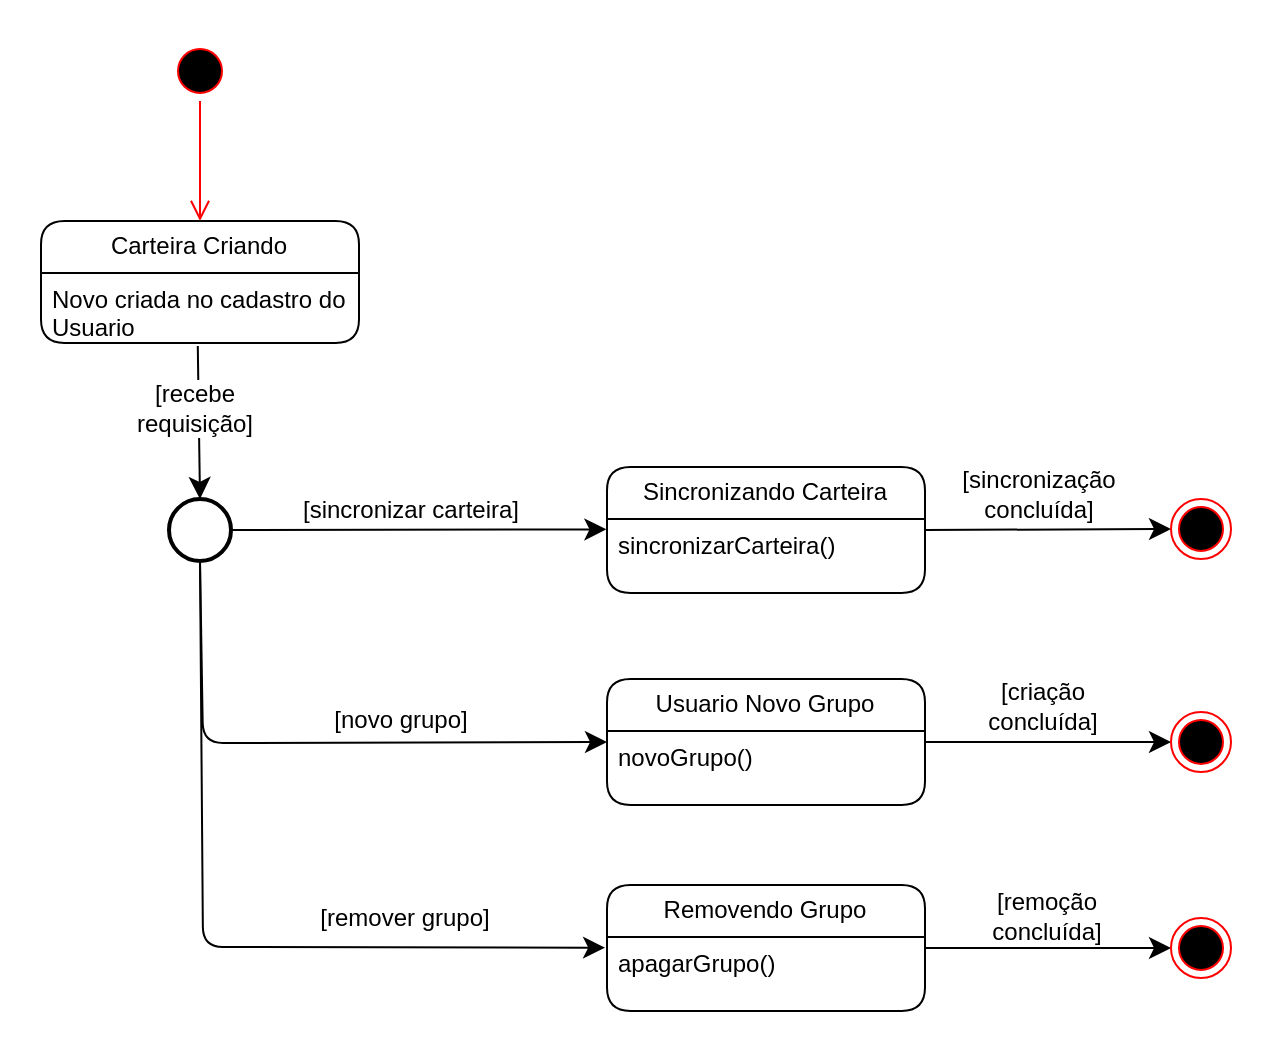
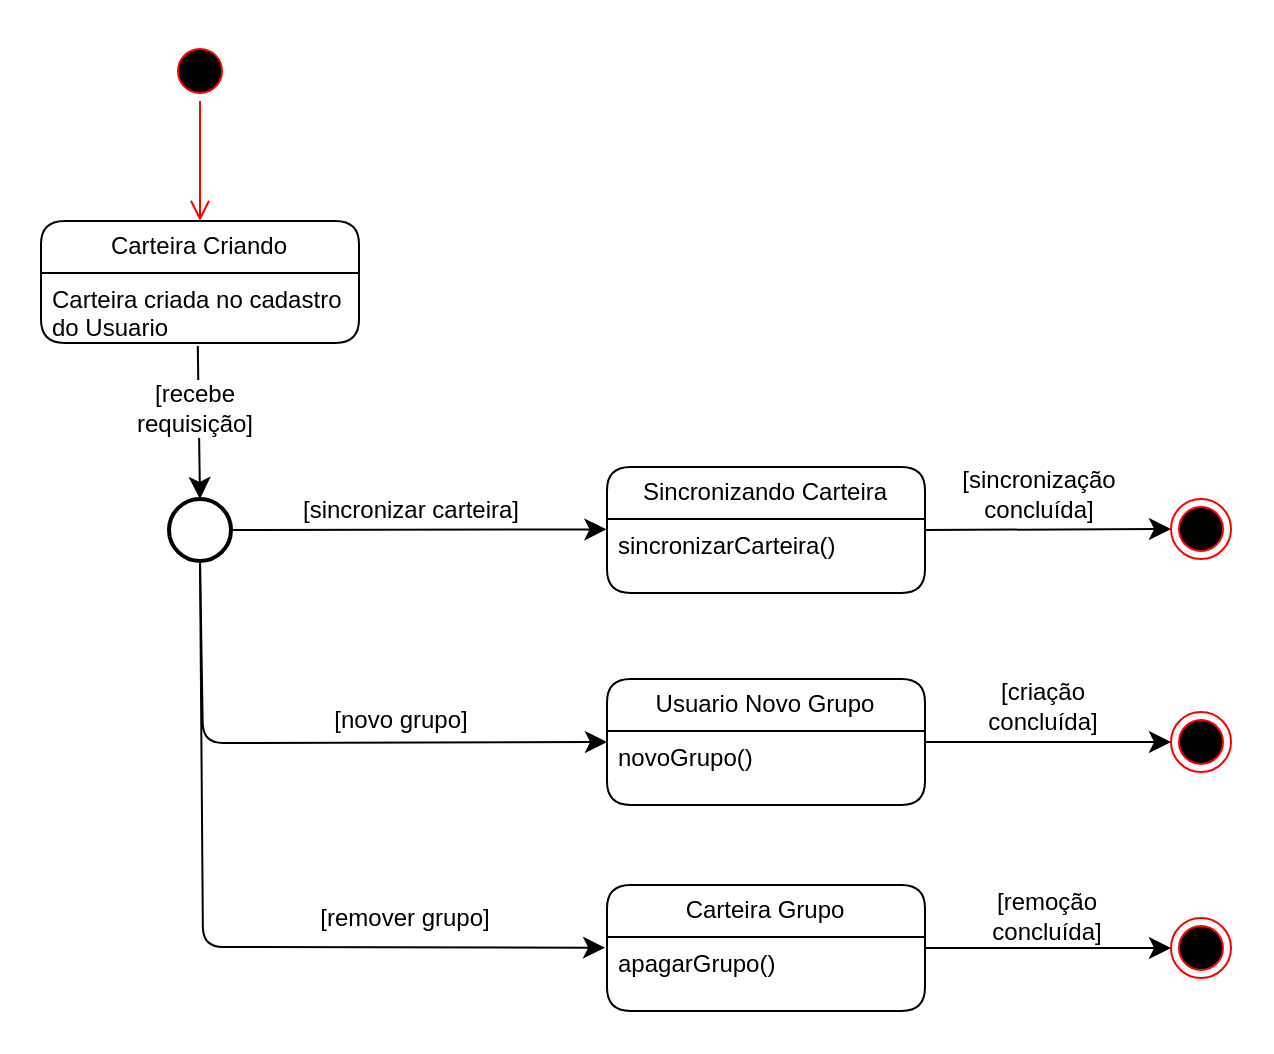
(202, 316) -> (202, 316)
(766, 911) -> (766, 911)
